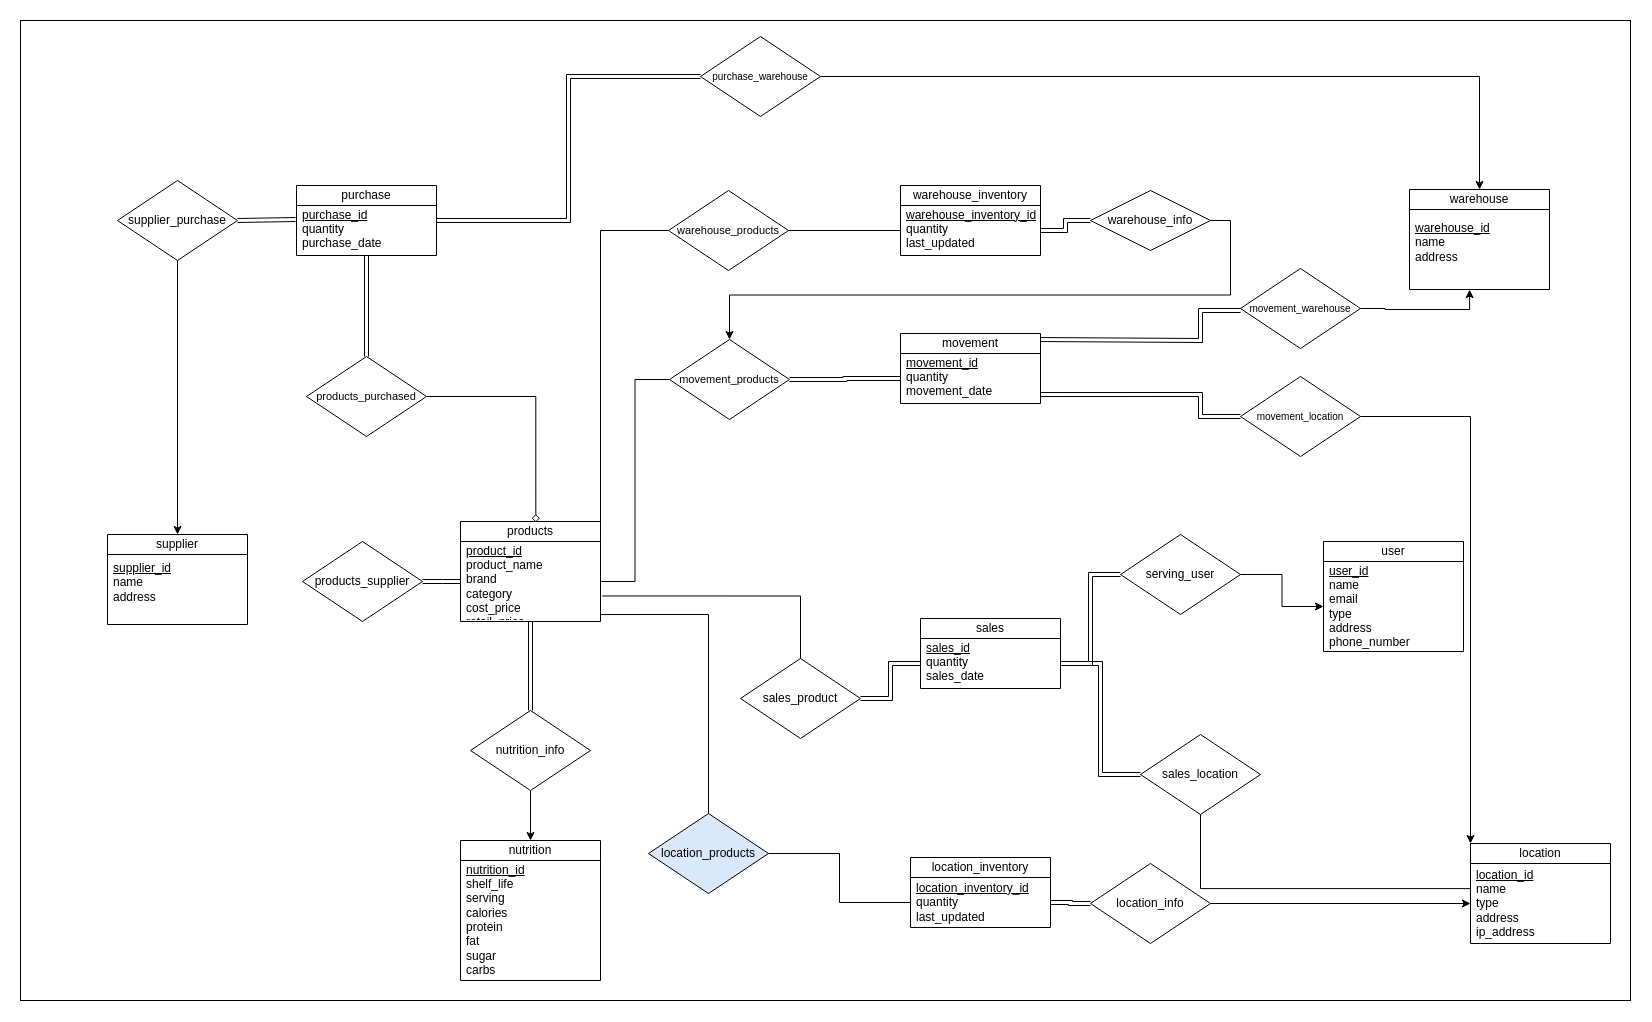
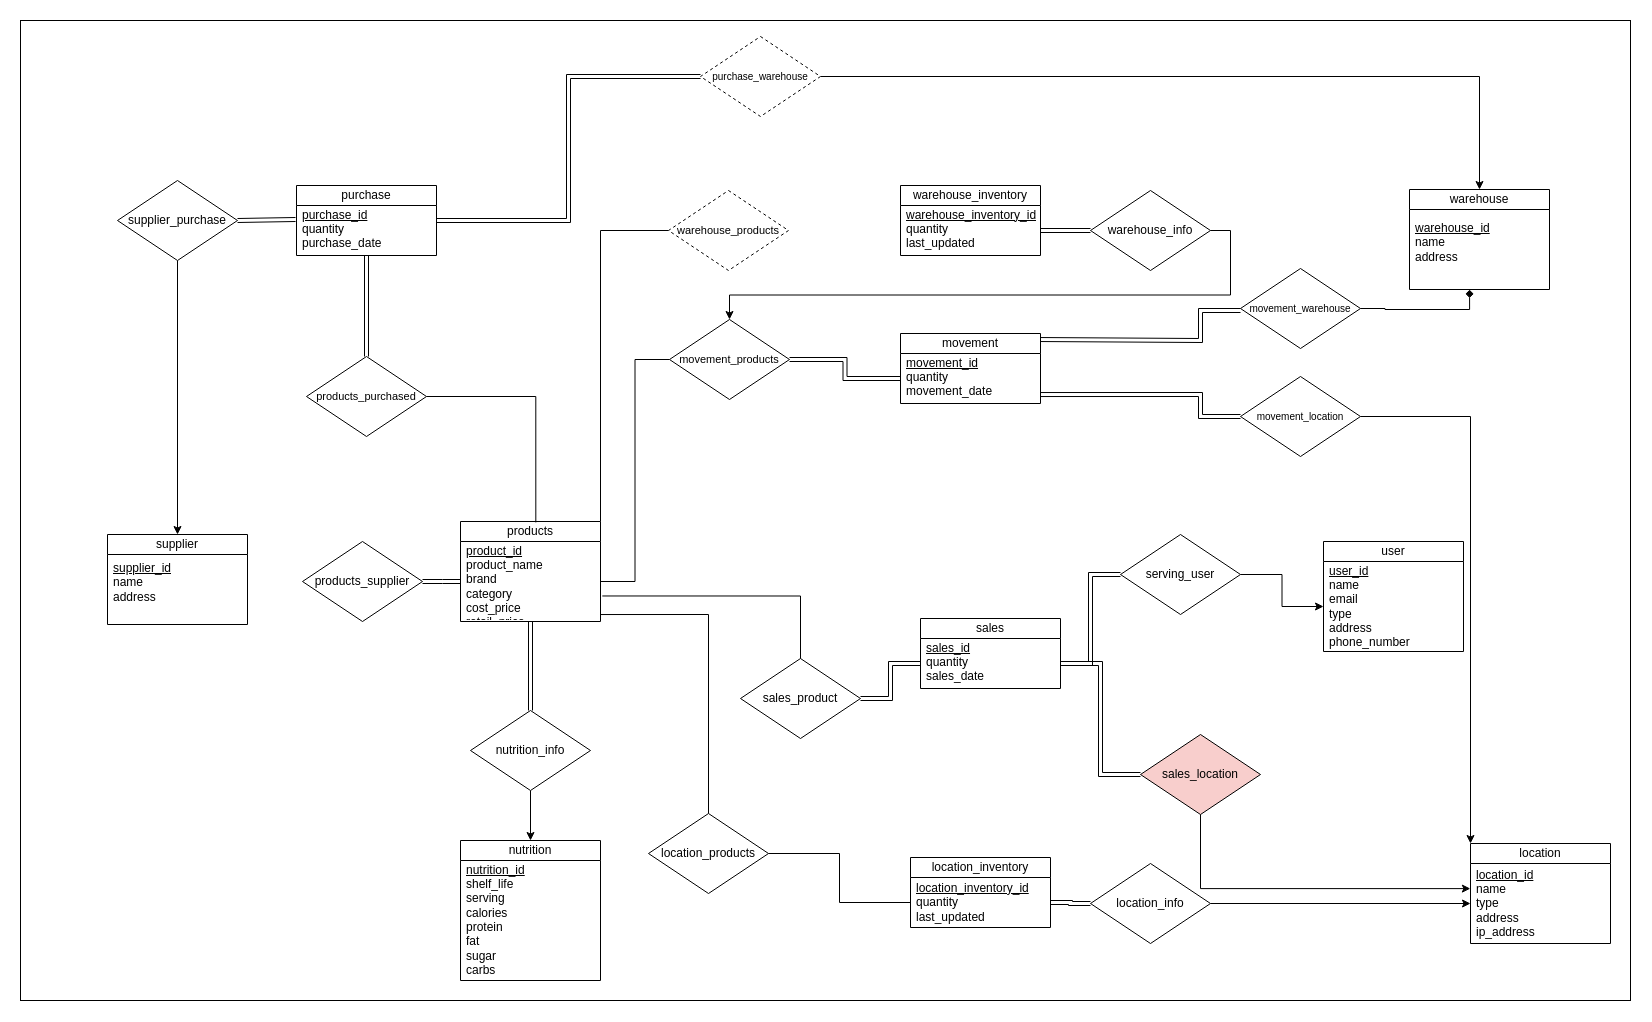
(761, 77) -> (761, 77)
(1151, 221) -> (1151, 231)
(729, 231) -> (729, 231)
(844, 231) -> none
(1470, 298) -> (1470, 298)
(730, 380) -> (730, 360)
(536, 514) -> (536, 517)
(1201, 775) -> (1201, 775)
(709, 854) -> (709, 854)
(1464, 889) -> (1462, 889)
